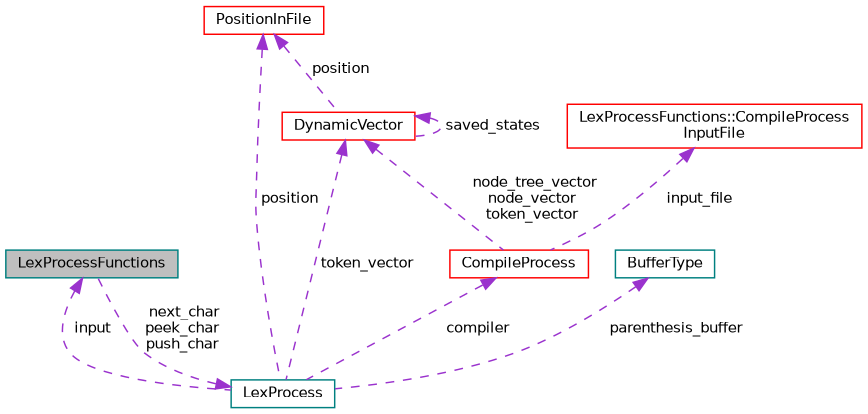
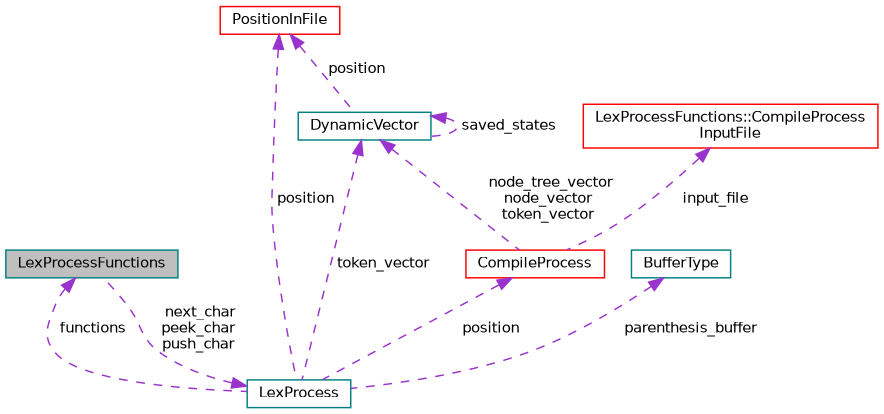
(349, 126) -> (365, 126)
(90, 329) -> (91, 329)
(475, 329) -> (489, 329)
